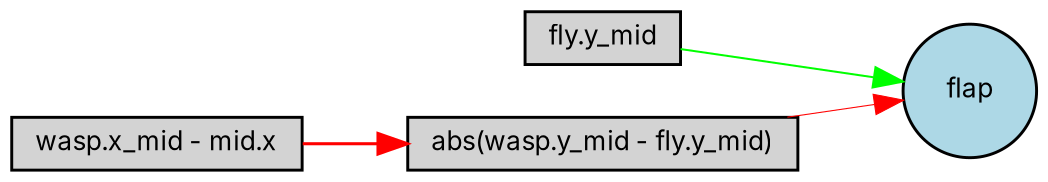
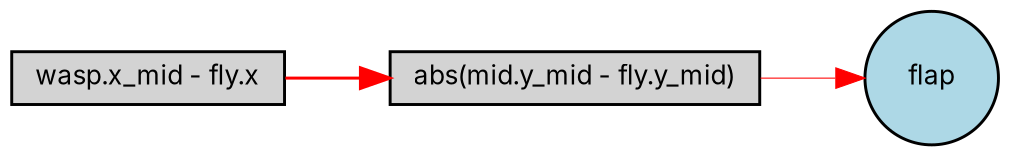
(603, 38) -> none
(157, 144) -> (148, 78)
(603, 144) -> (575, 78)
